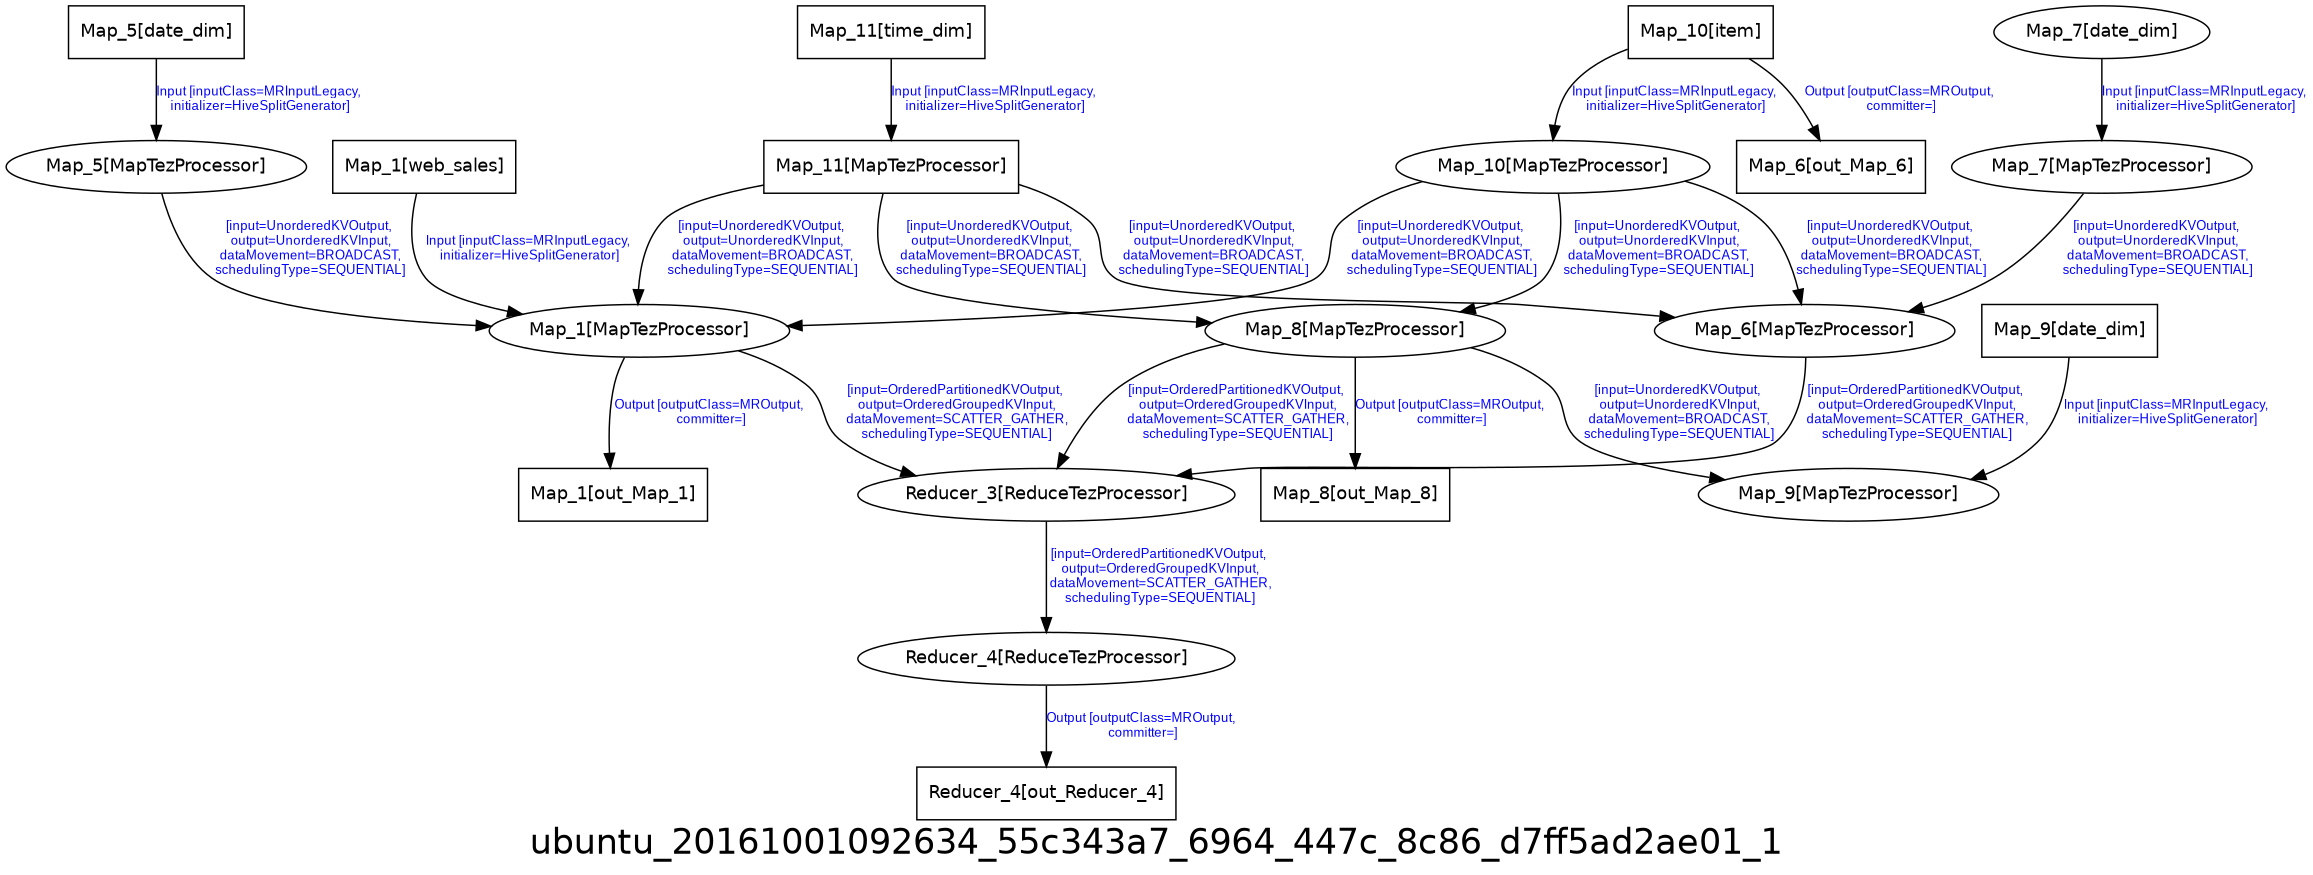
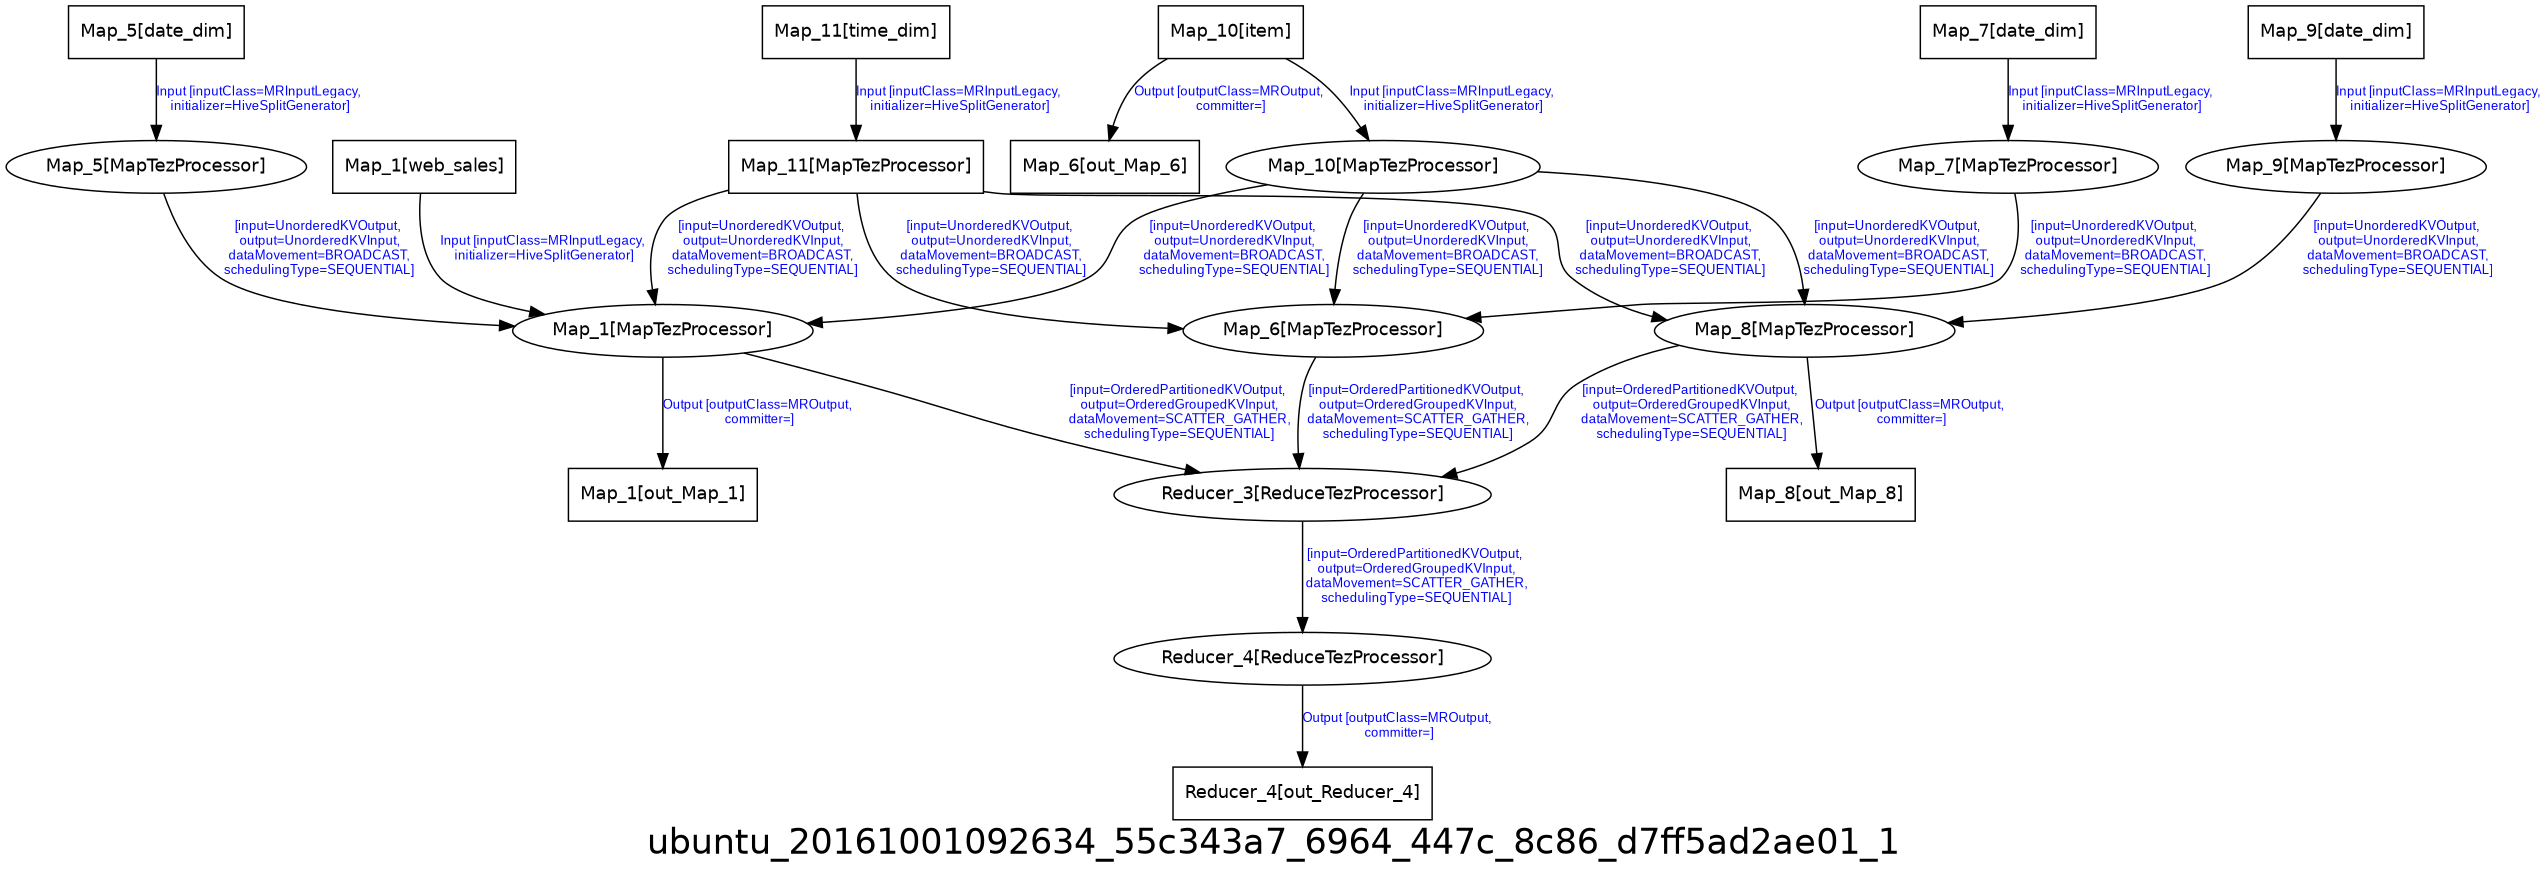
(2102, 32) -> (2008, 32)
(1574, 436) -> (2161, 299)
